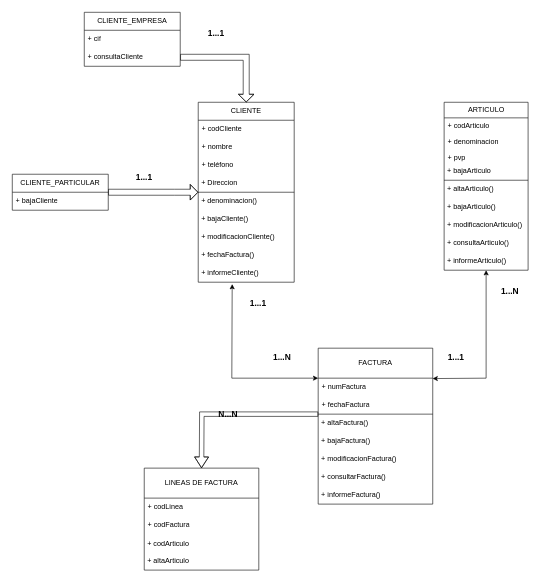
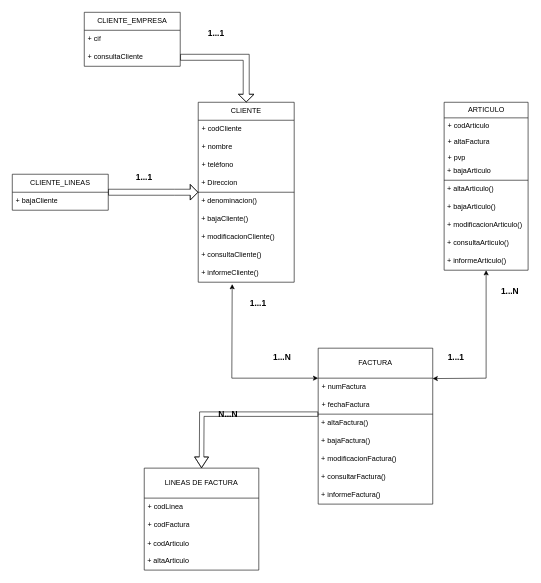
(473, 142) -> (472, 142)
(60, 183) -> (60, 183)
(231, 255) -> (234, 255)
